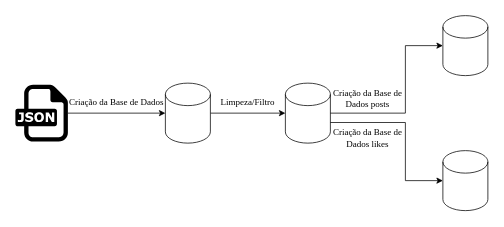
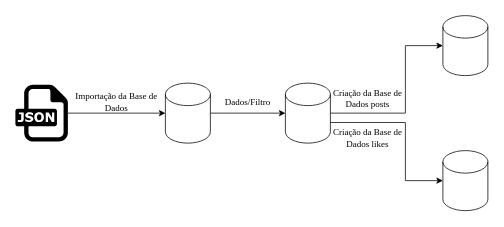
(117, 102) -> (117, 102)
(248, 102) -> (248, 102)
